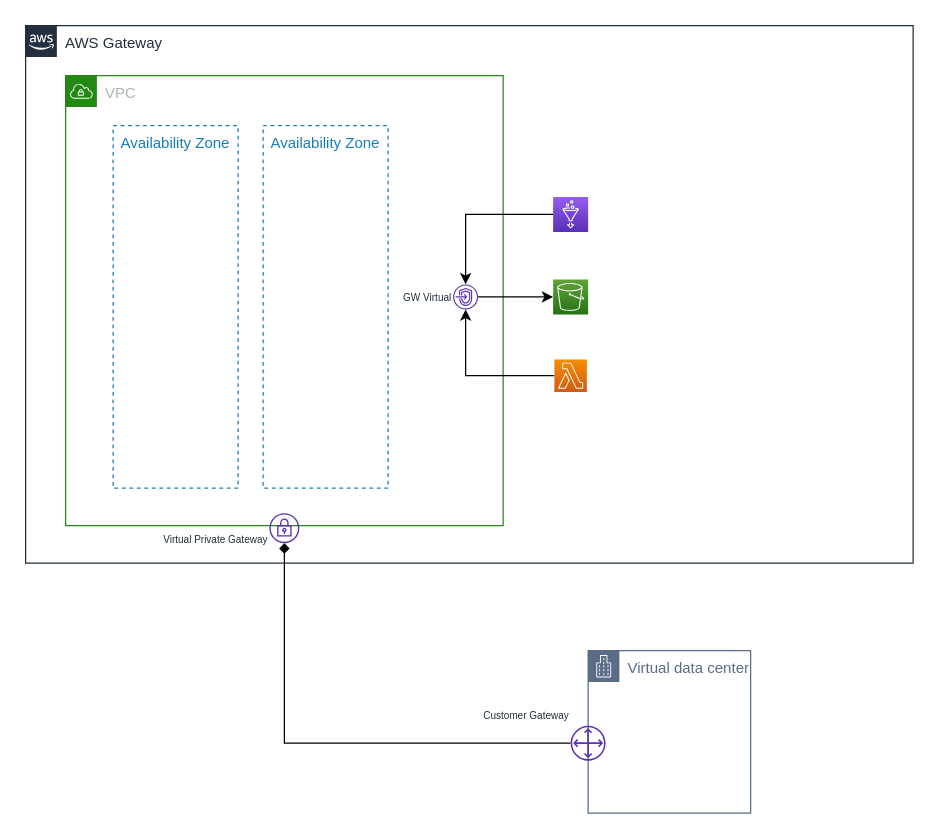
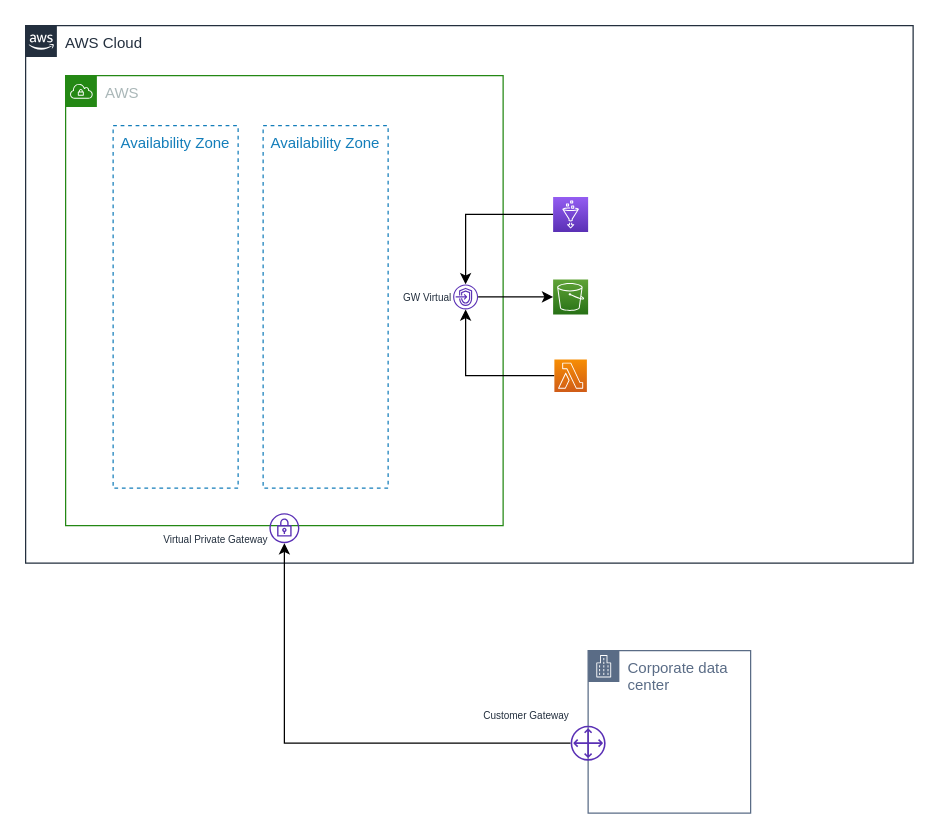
(110, 43) -> (100, 43)
(118, 93) -> (118, 93)
(284, 554) -> (284, 553)
(689, 677) -> (689, 677)
